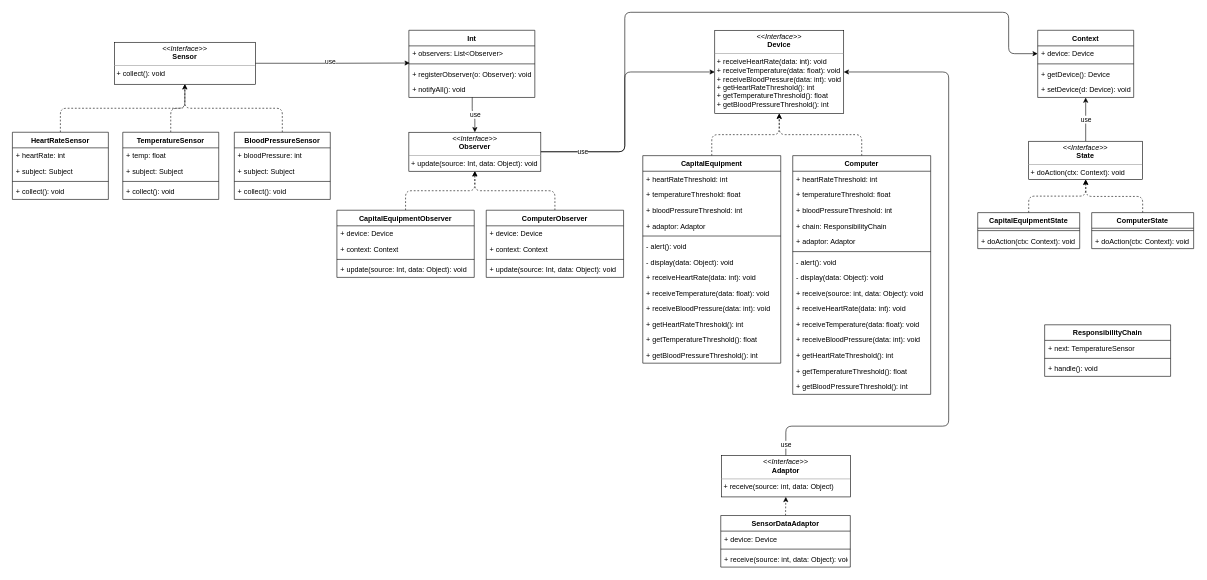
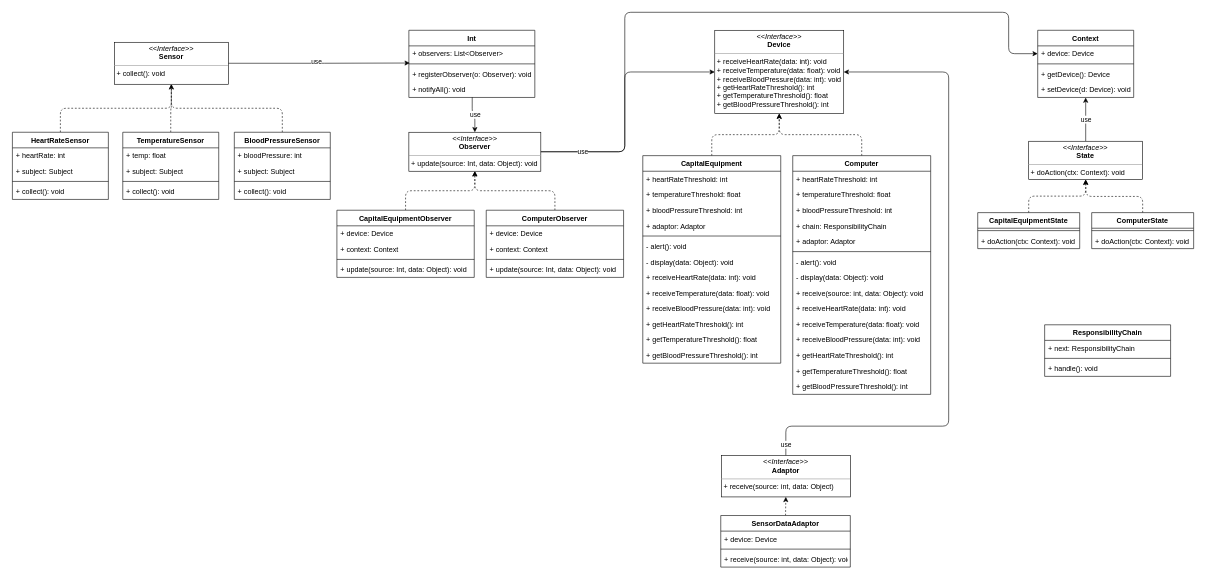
(185, 63) -> (171, 63)
(1096, 349) -> (1095, 349)
